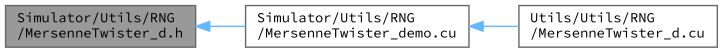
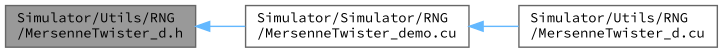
(357, 26) -> (357, 26)
(618, 26) -> (618, 26)
